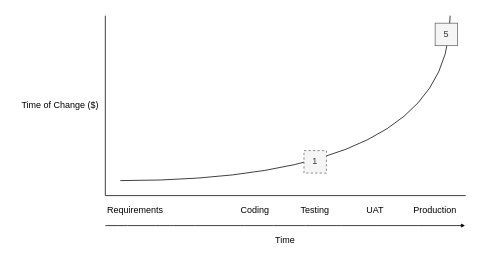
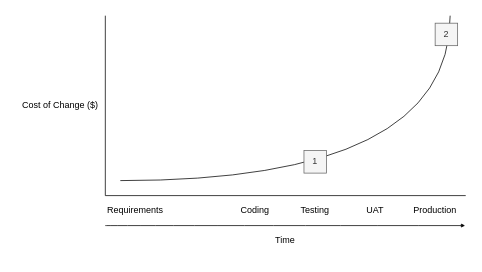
(447, 34) -> (447, 34)
(60, 105) -> (60, 105)
(315, 162) -> (315, 162)
